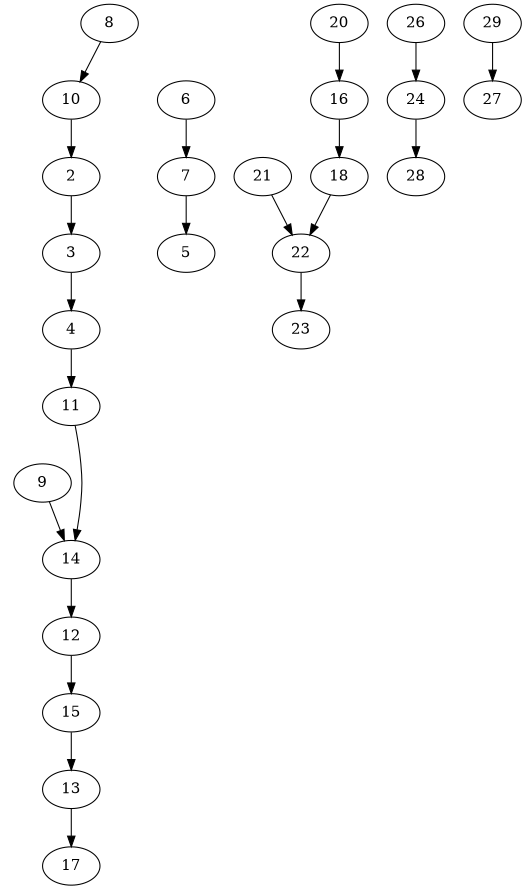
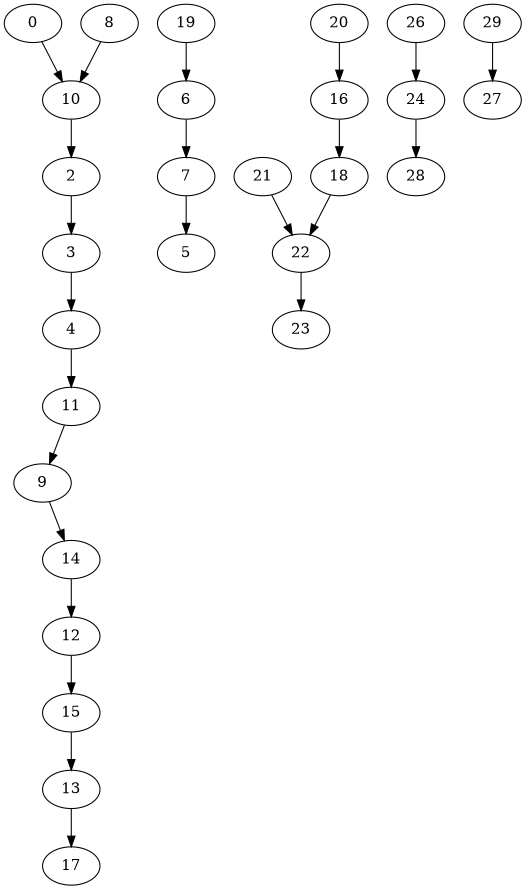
none -> (33, 23)
none -> (186, 23)
(82, 478) -> (59, 440)
